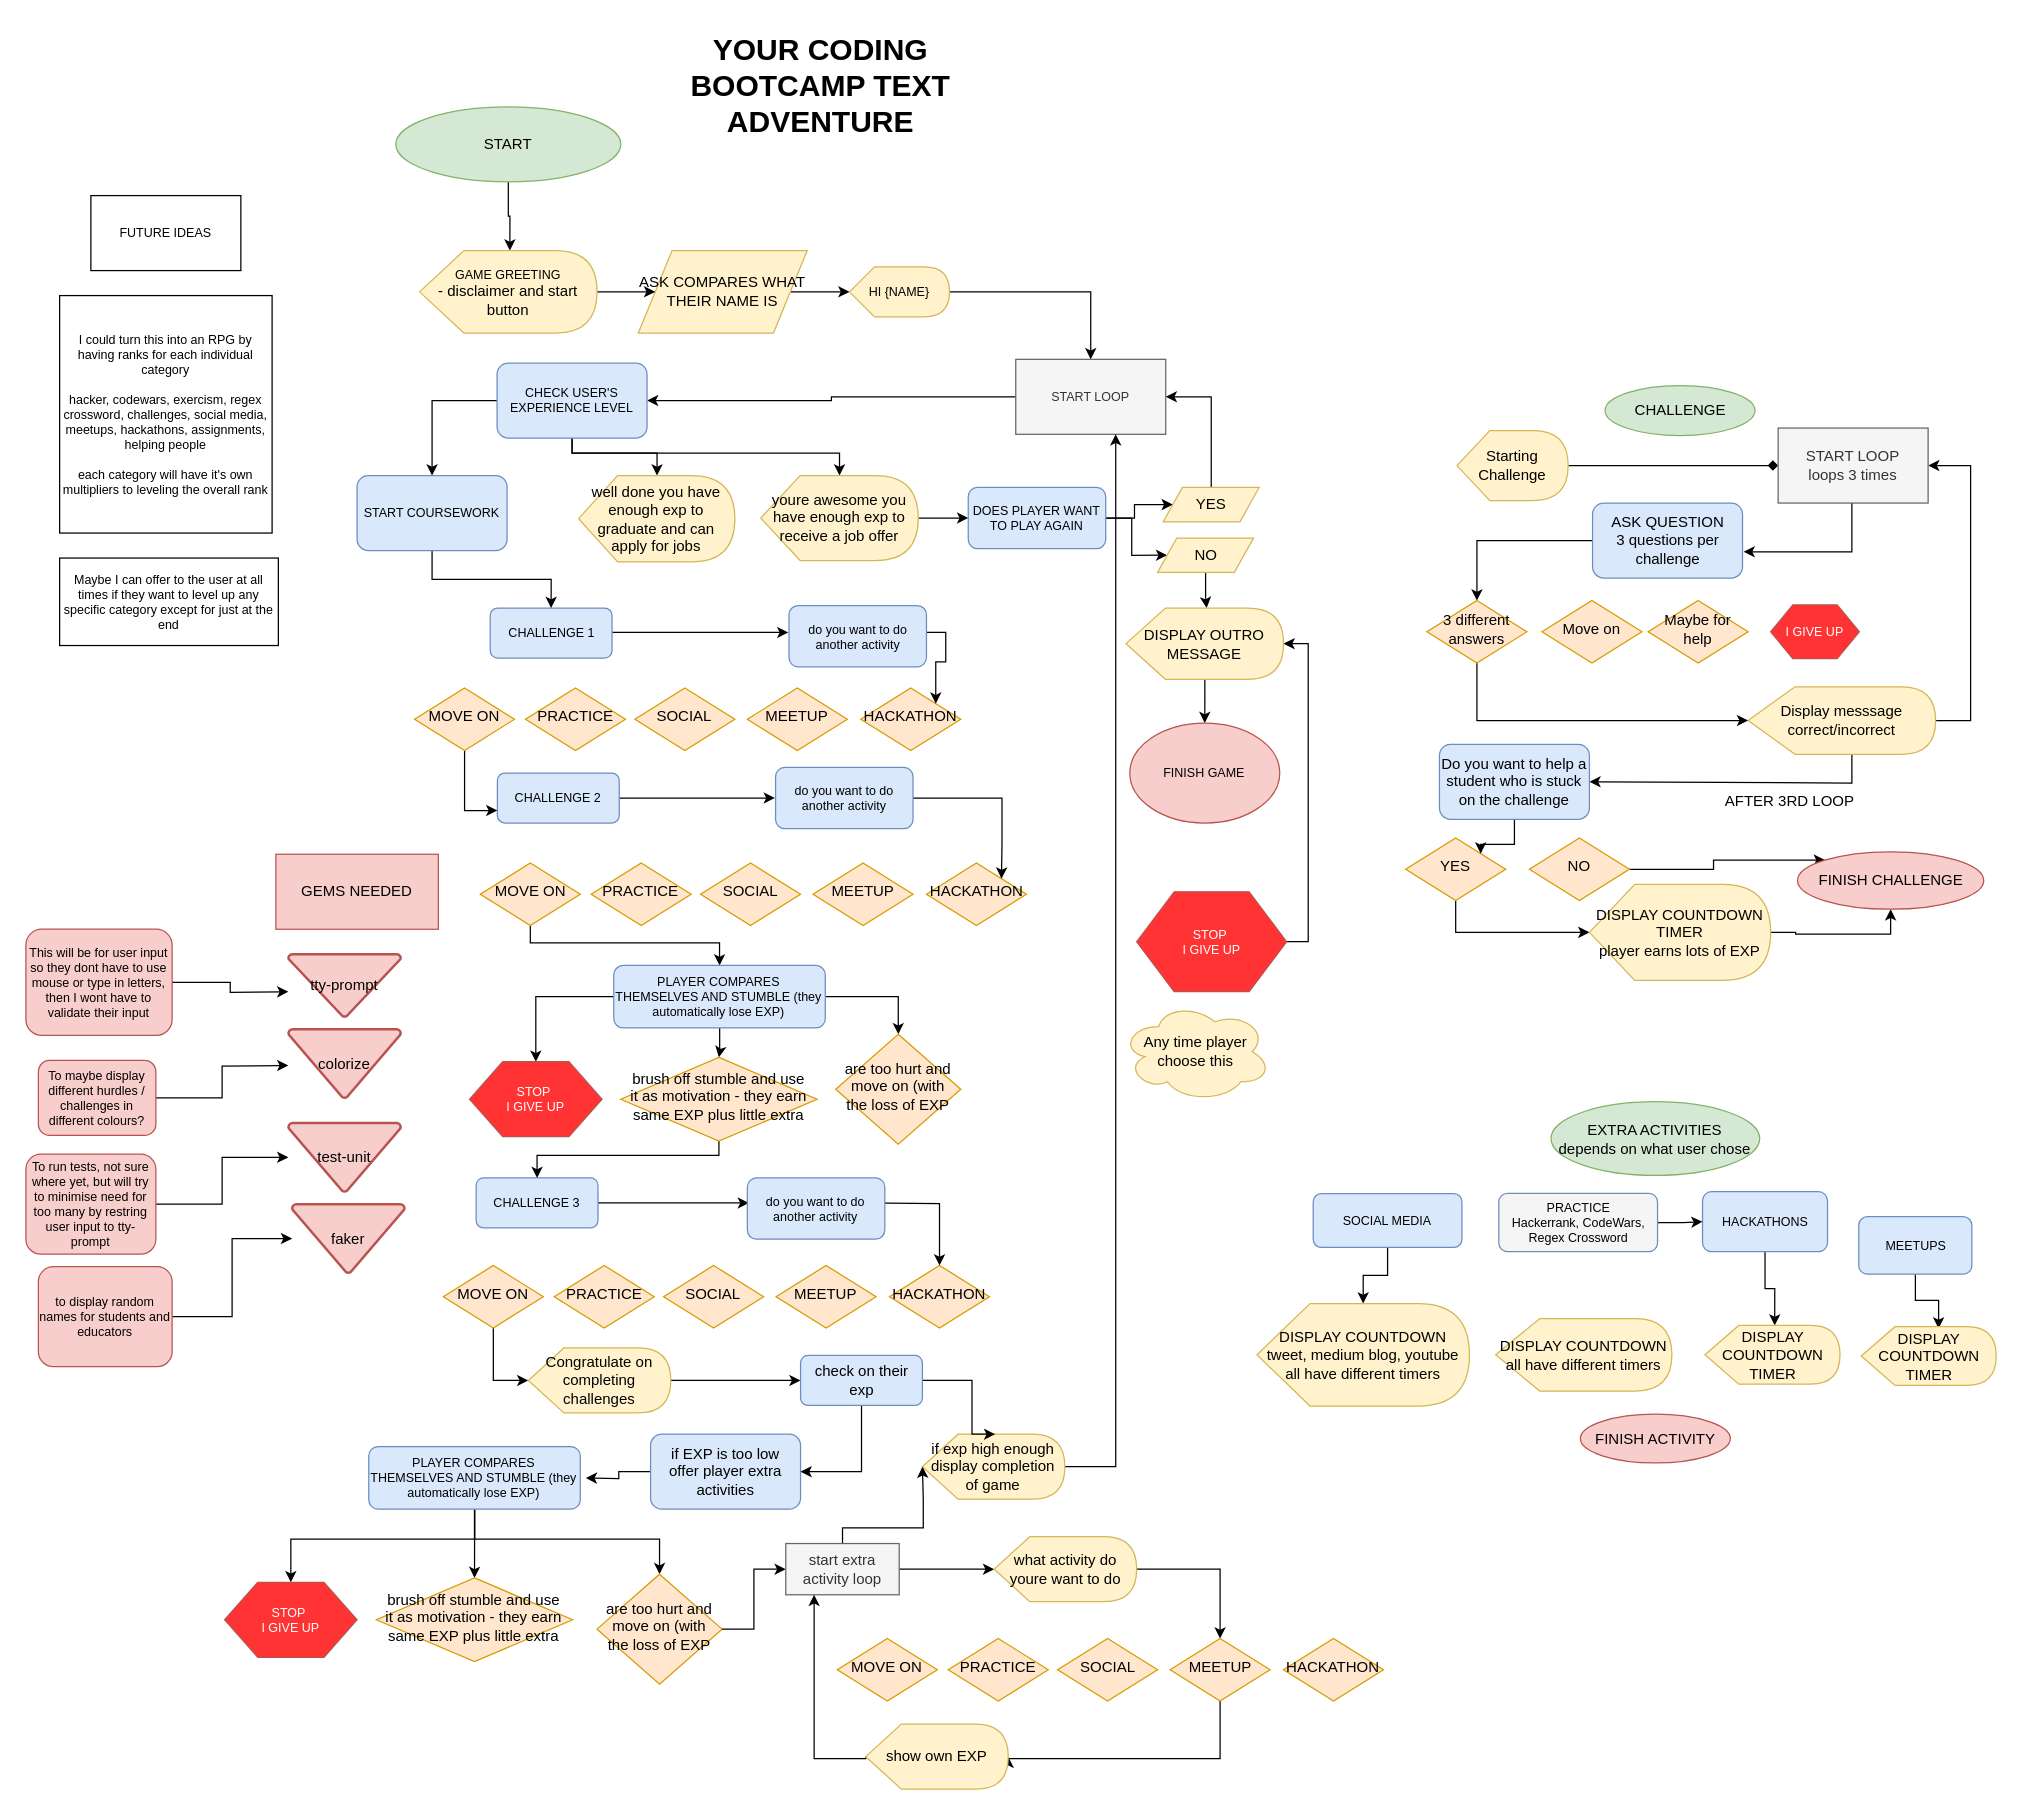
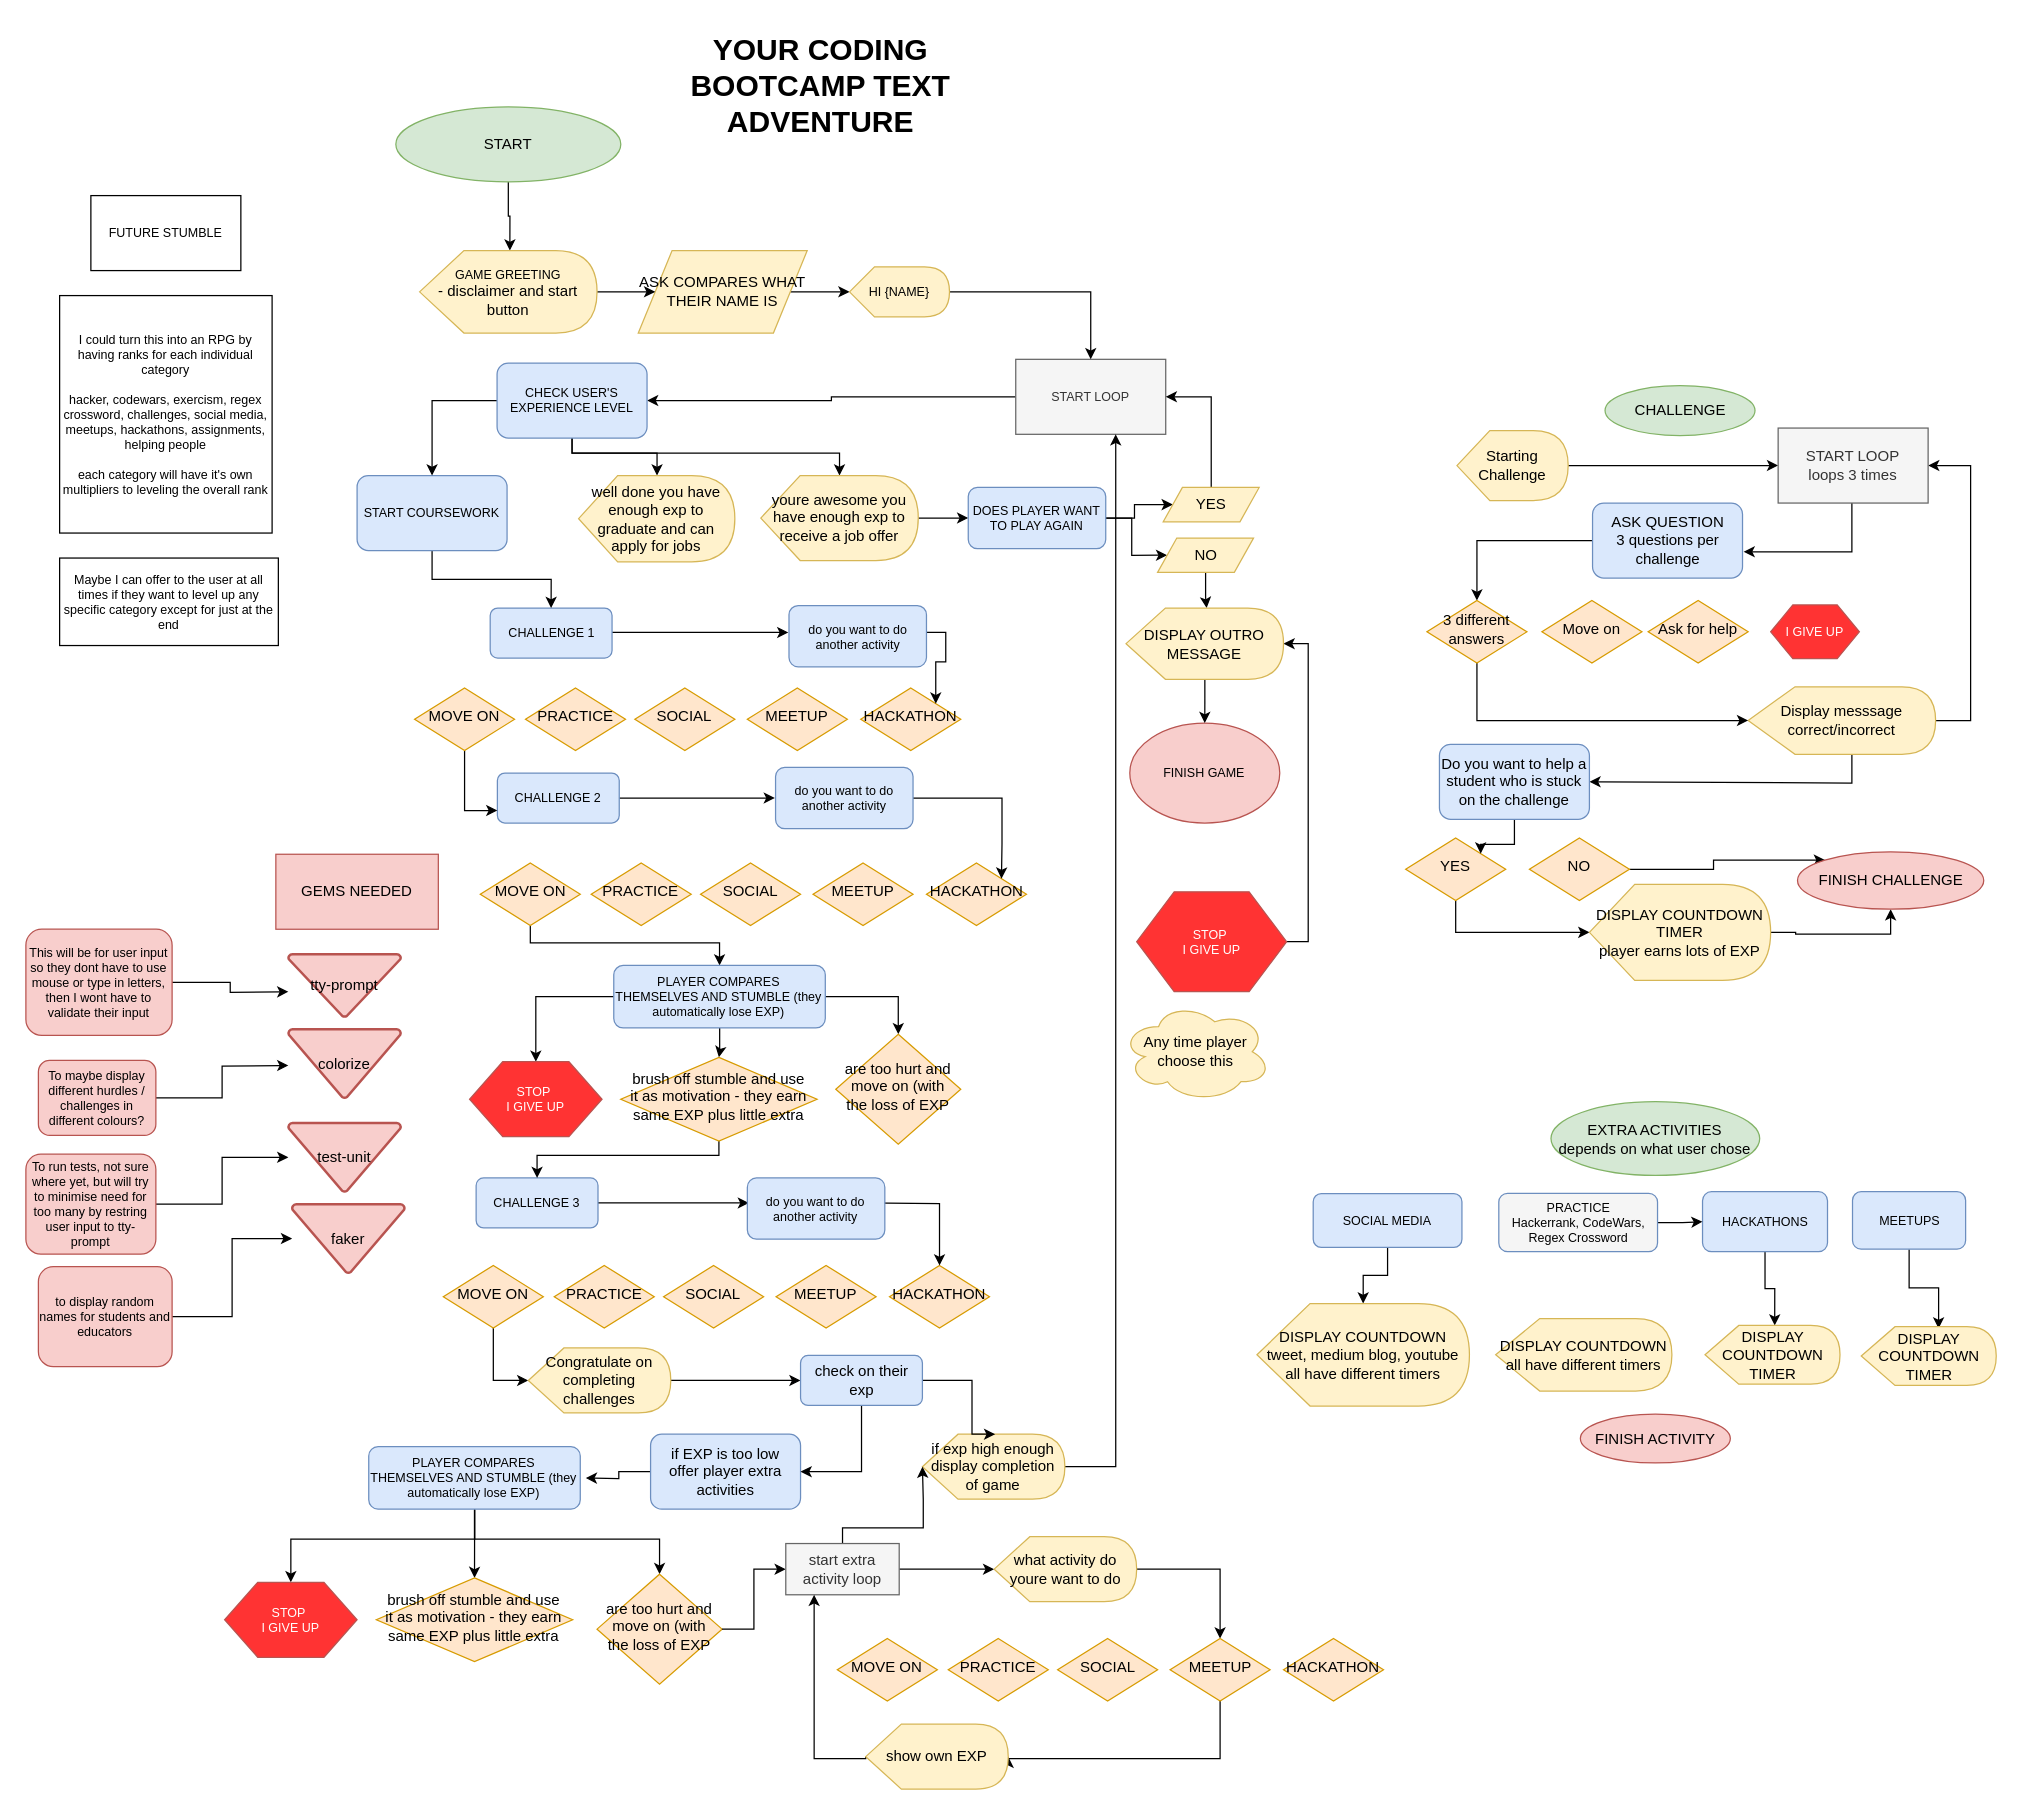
(166, 233) -> (166, 233)
(1767, 466) -> (1768, 466)
(1698, 629) -> (1698, 629)
(1790, 802) -> none
(1915, 1246) -> (1909, 1221)
